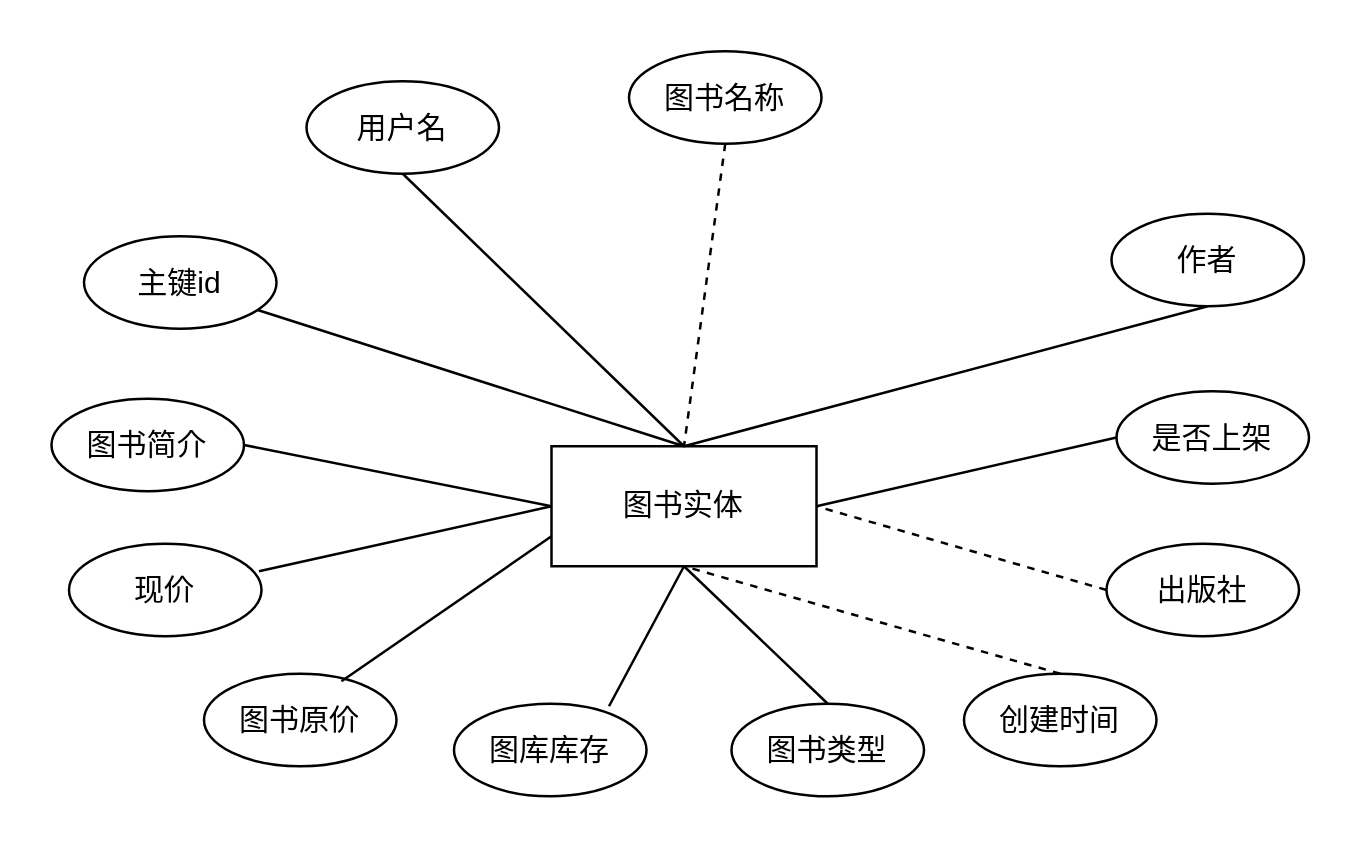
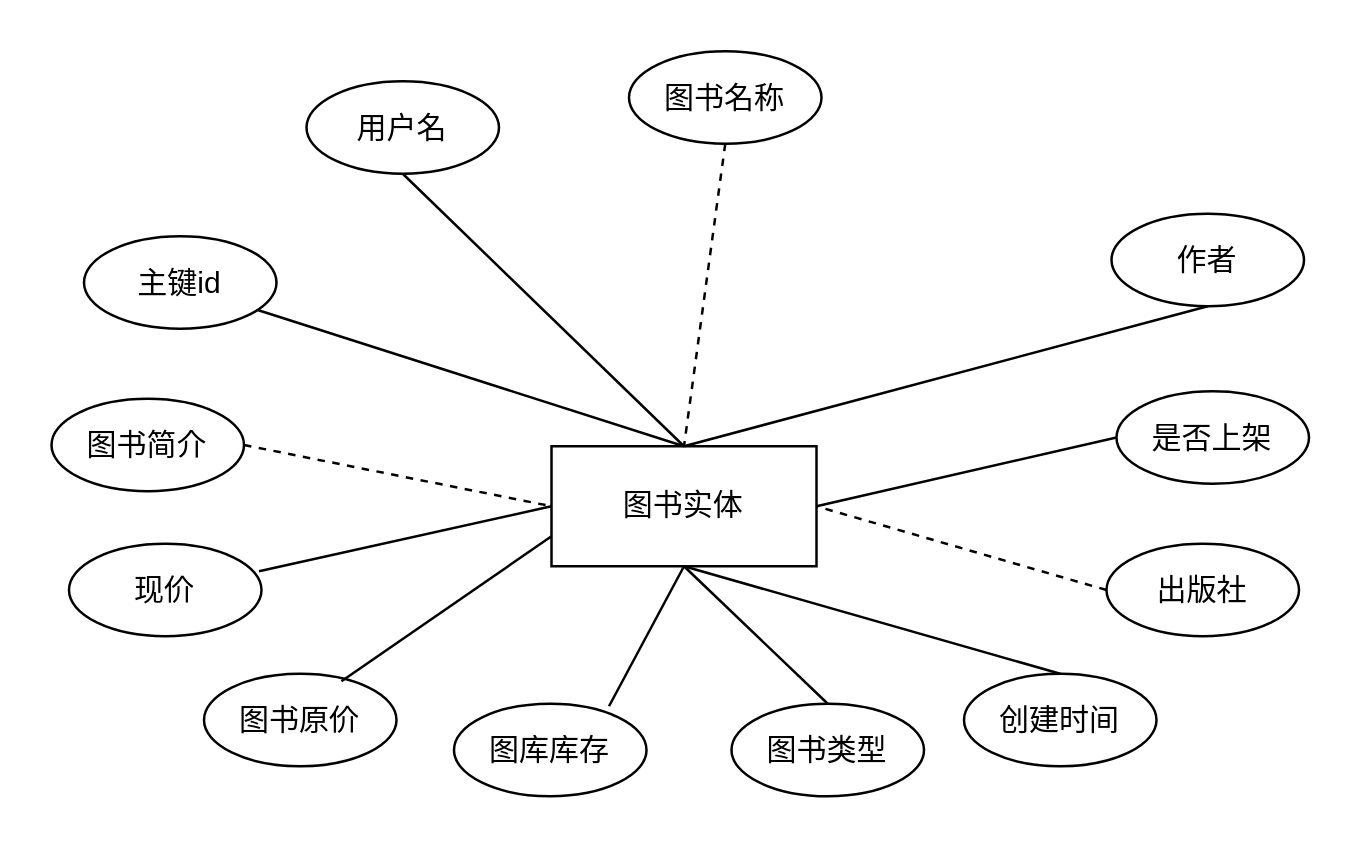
(392, 475) -> (392, 475)
(873, 620) -> (873, 620)
